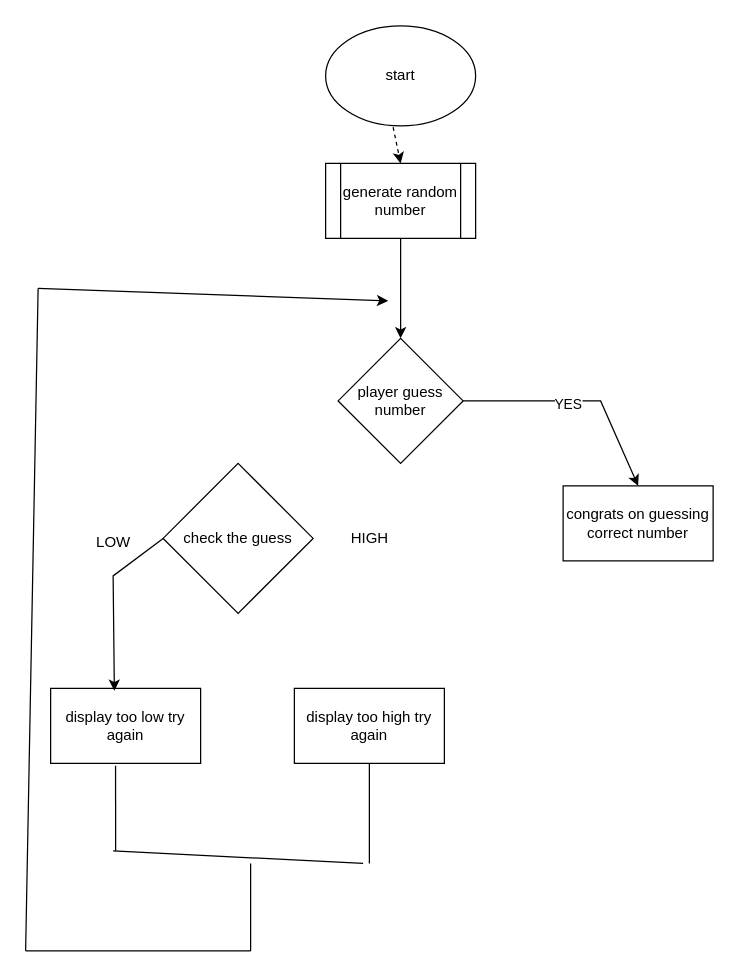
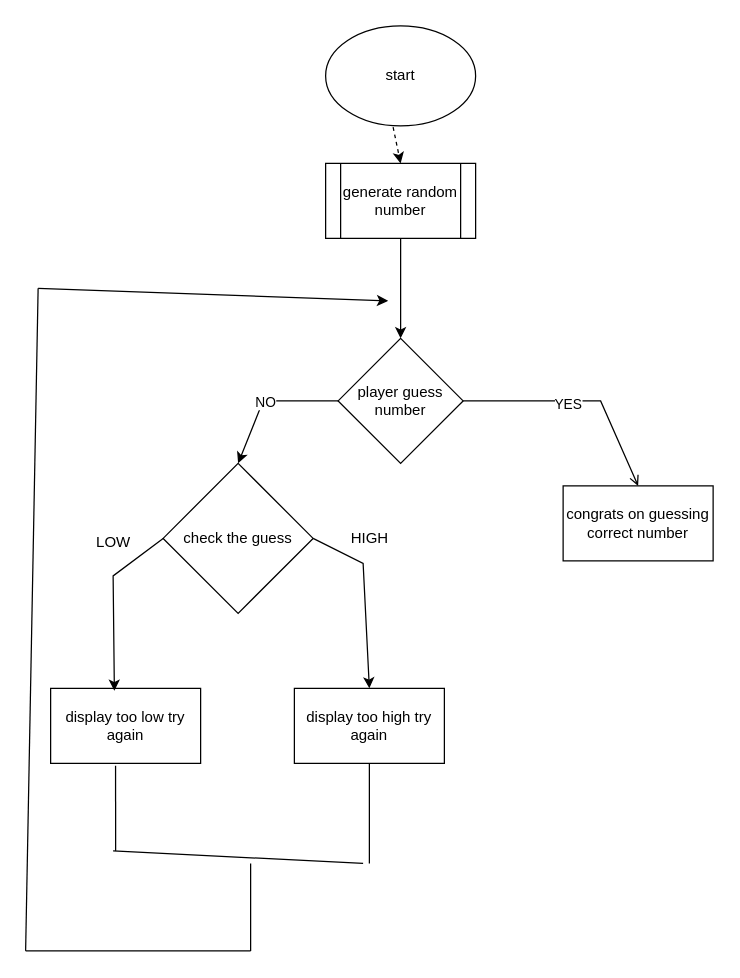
none -> (271, 401)
(634, 476) -> (635, 478)
none -> (365, 594)
